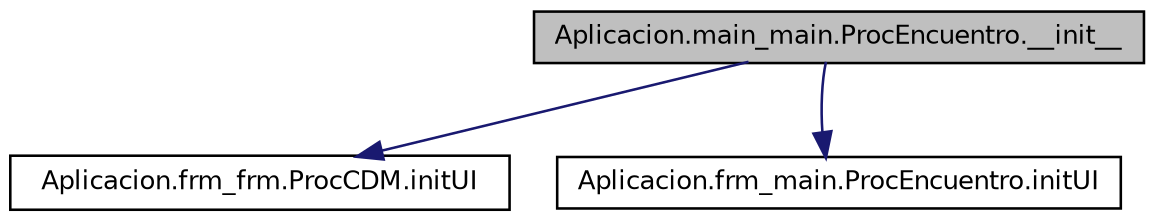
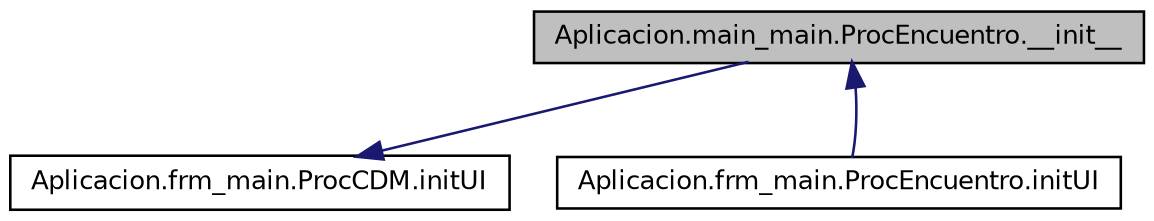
(822, 97) -> (856, 123)
(260, 183) -> (260, 183)
